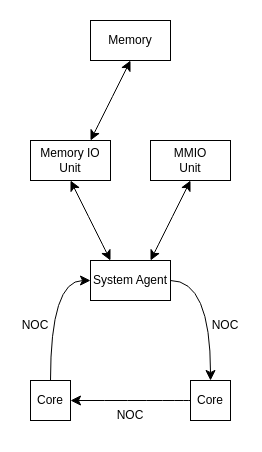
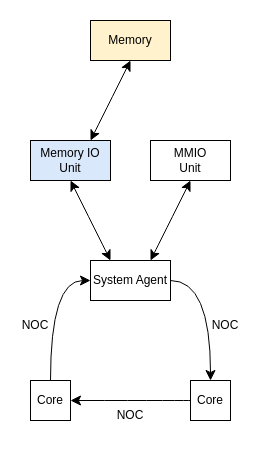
(131, 41) -> (131, 41)
(71, 161) -> (71, 161)
